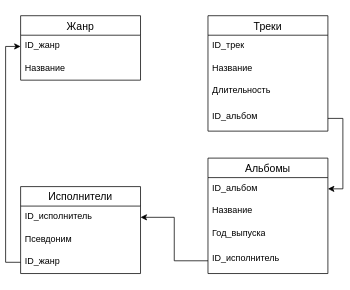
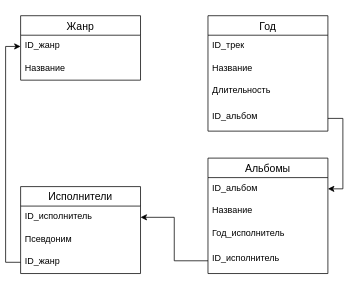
(268, 26) -> (268, 26)
(240, 233) -> (250, 233)
